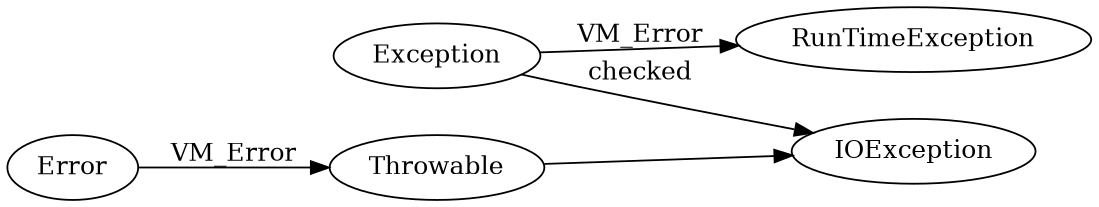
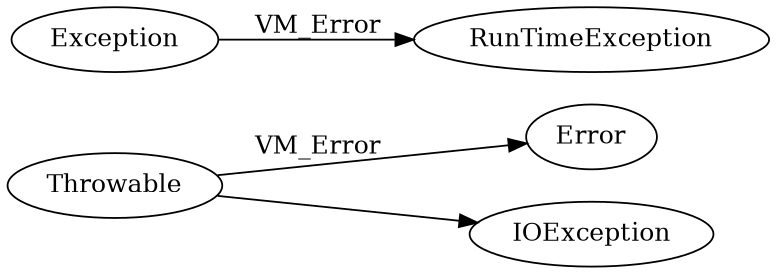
(658, 103) -> none
(225, 168) -> (363, 160)
